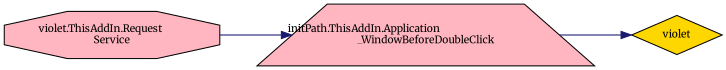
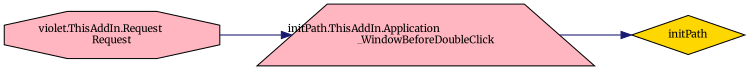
(112, 35) -> (112, 35)
(677, 35) -> (688, 35)
